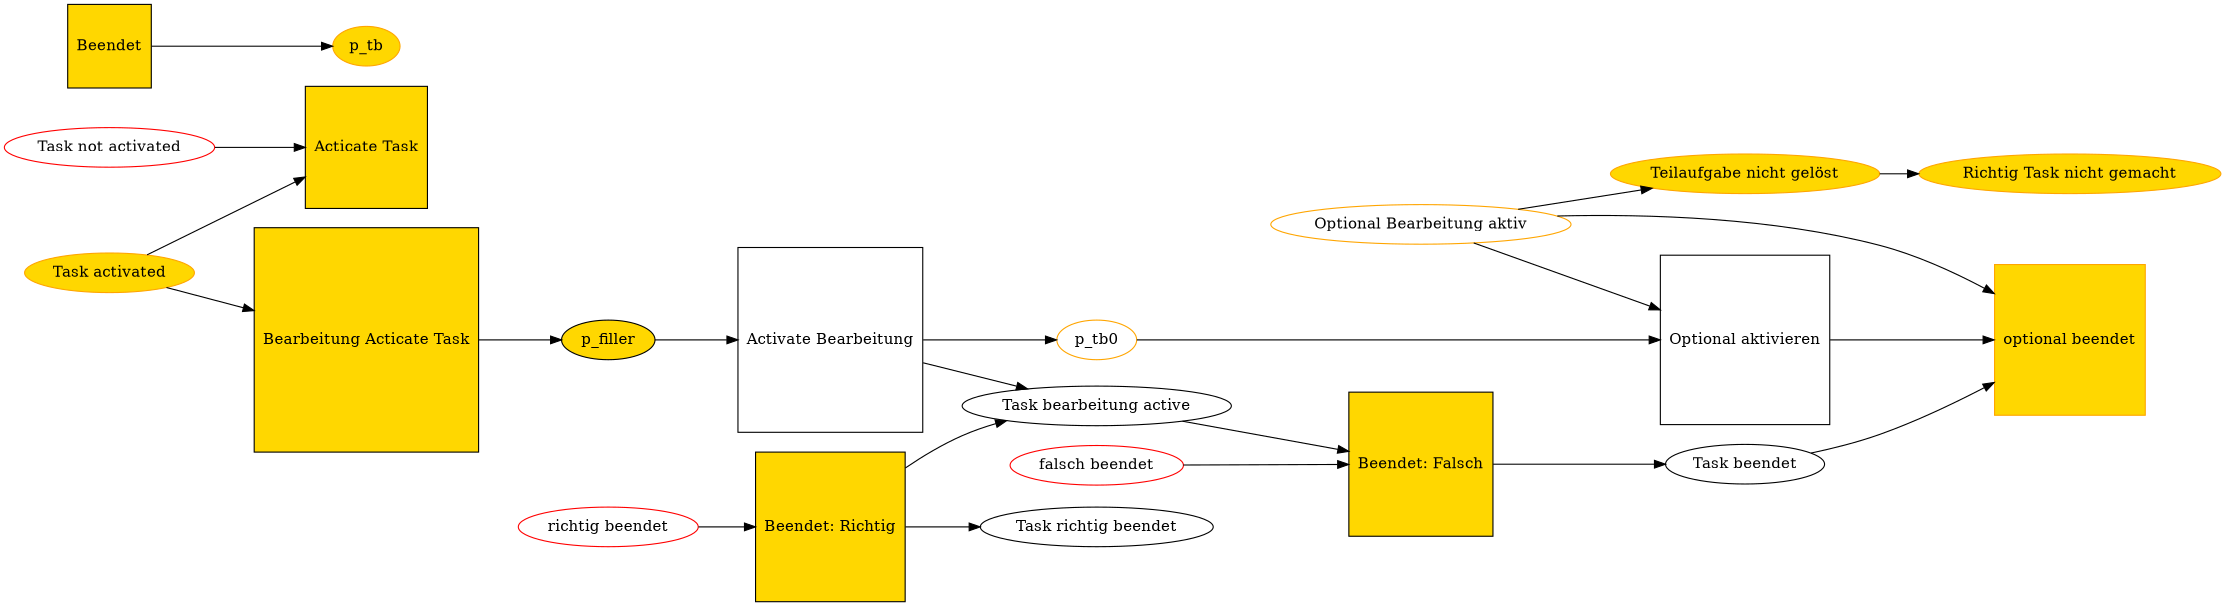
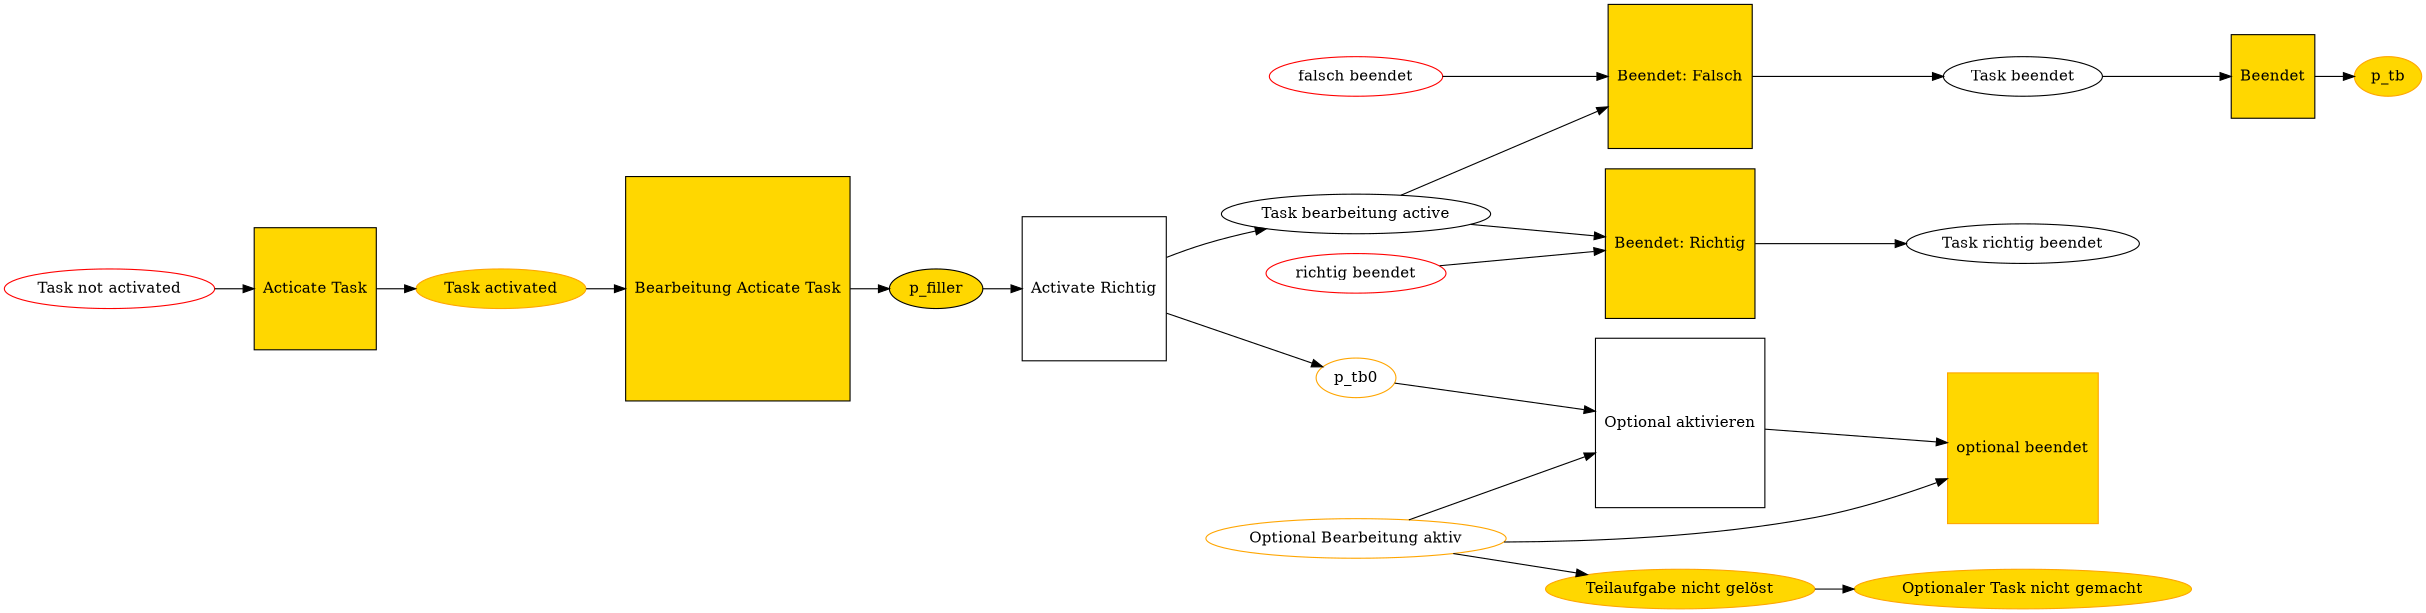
(2070, 174) -> (2023, 589)
(221, 218) -> (390, 289)
(830, 340) -> (1094, 289)
(1900, 427) -> (2161, 76)
(949, 442) -> (1532, 230)
